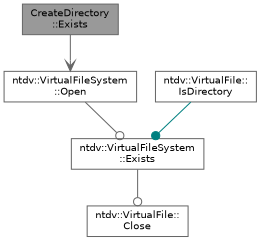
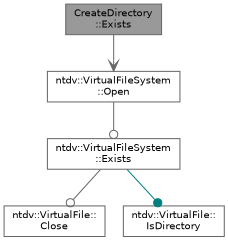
(175, 117) -> (141, 185)
